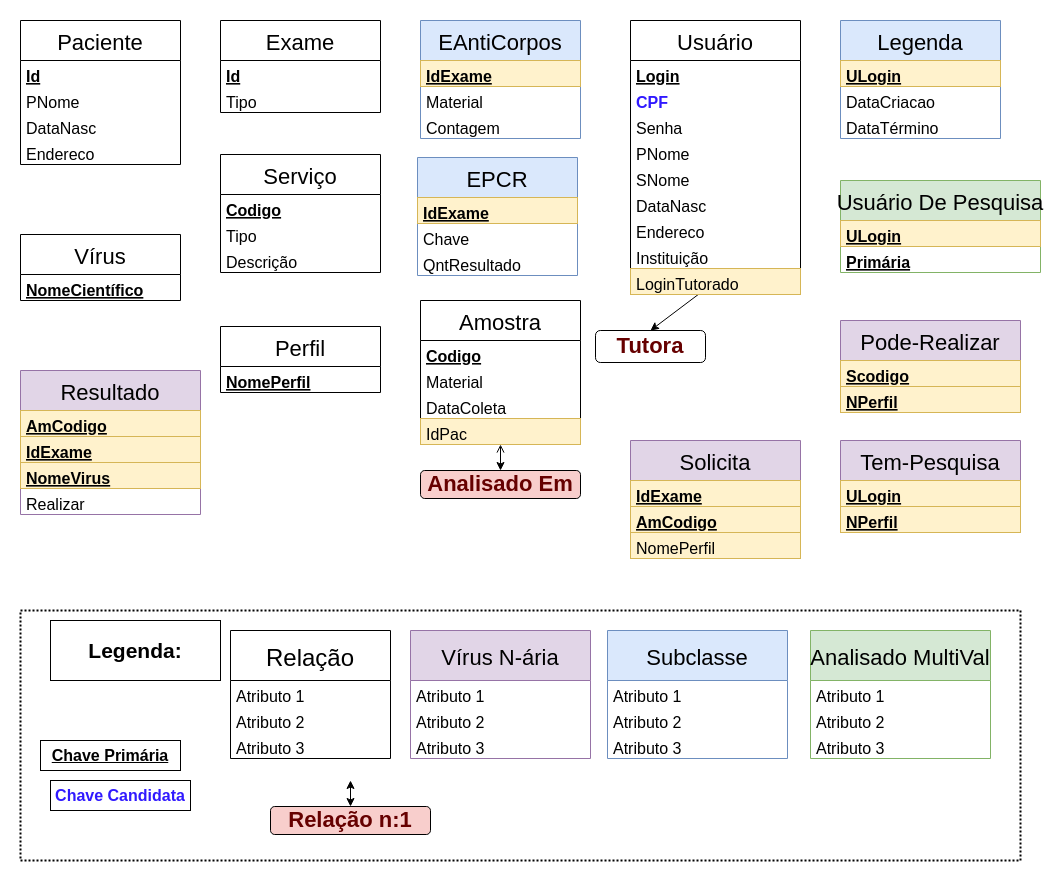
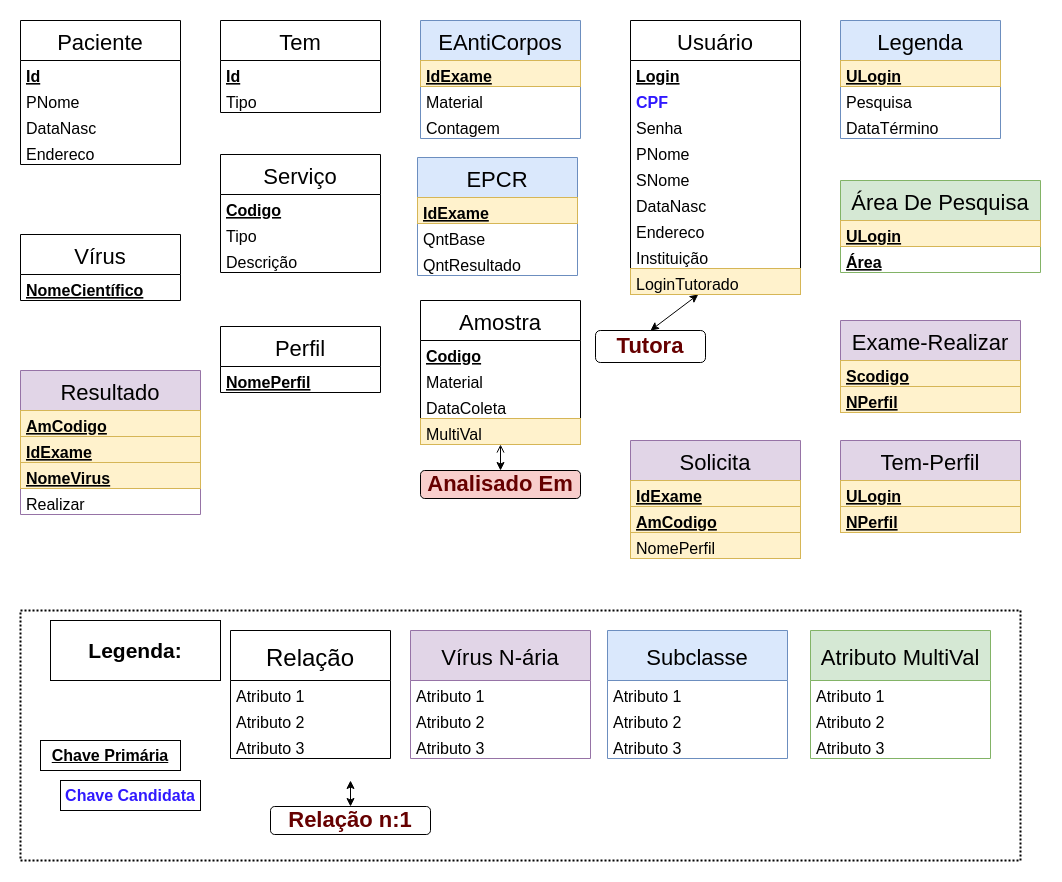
(300, 43) -> (300, 43)
(893, 103) -> (880, 103)
(940, 203) -> (940, 203)
(445, 240) -> (454, 240)
(878, 263) -> (864, 263)
(693, 298) -> (692, 300)
(930, 343) -> (930, 343)
(448, 435) -> (456, 435)
(930, 463) -> (930, 463)
(900, 658) -> (900, 658)
(121, 796) -> (131, 796)
(351, 821) -> (351, 821)
